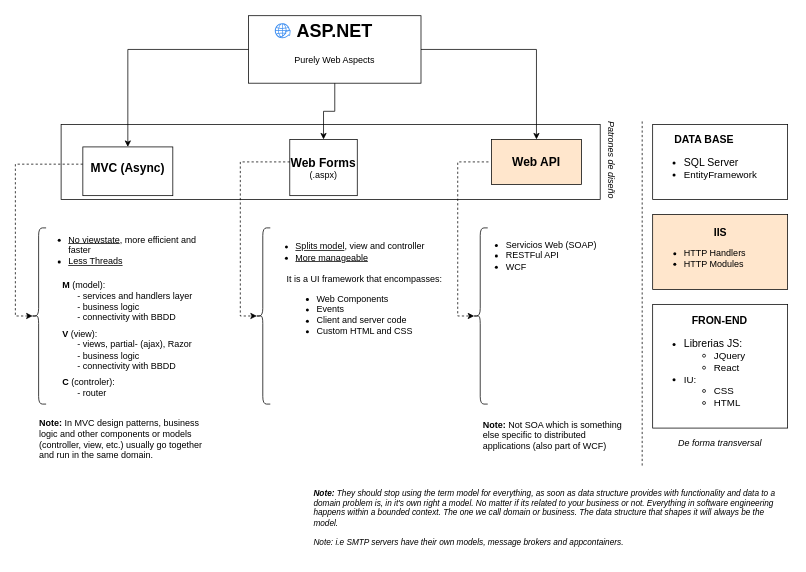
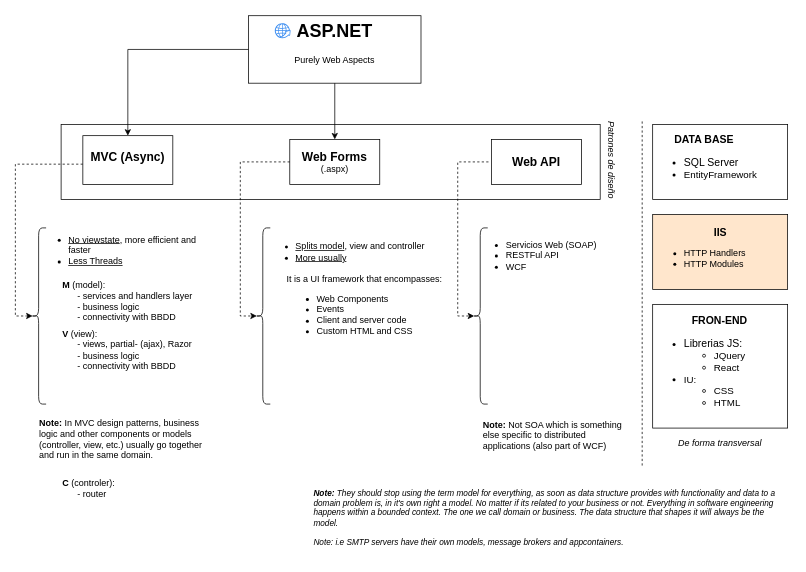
(522, 49) -> none
(537, 162) -> (537, 162)
(324, 167) -> (335, 162)
(128, 171) -> (128, 160)
(345, 252) -> (345, 252)
(155, 387) -> (155, 488)
